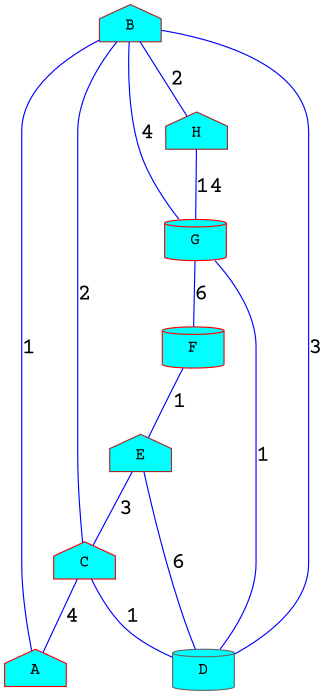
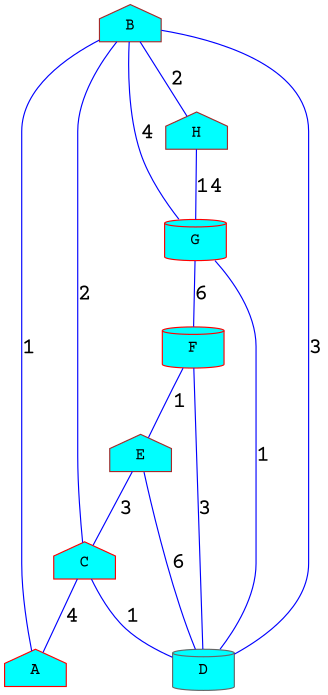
none -> (198, 509)
